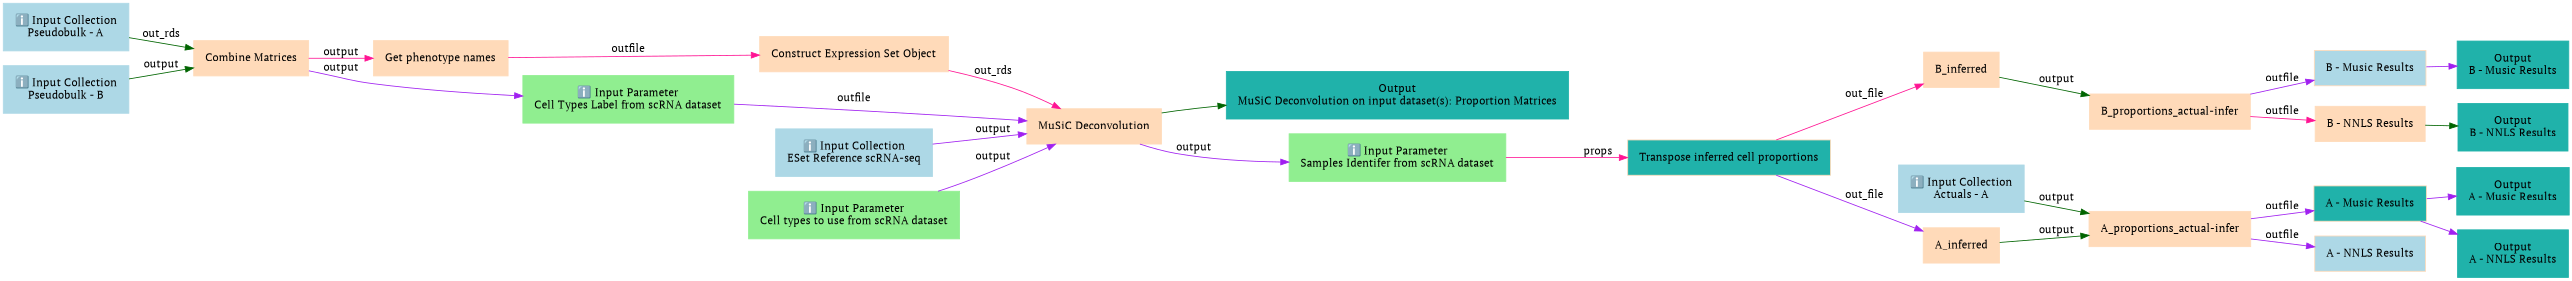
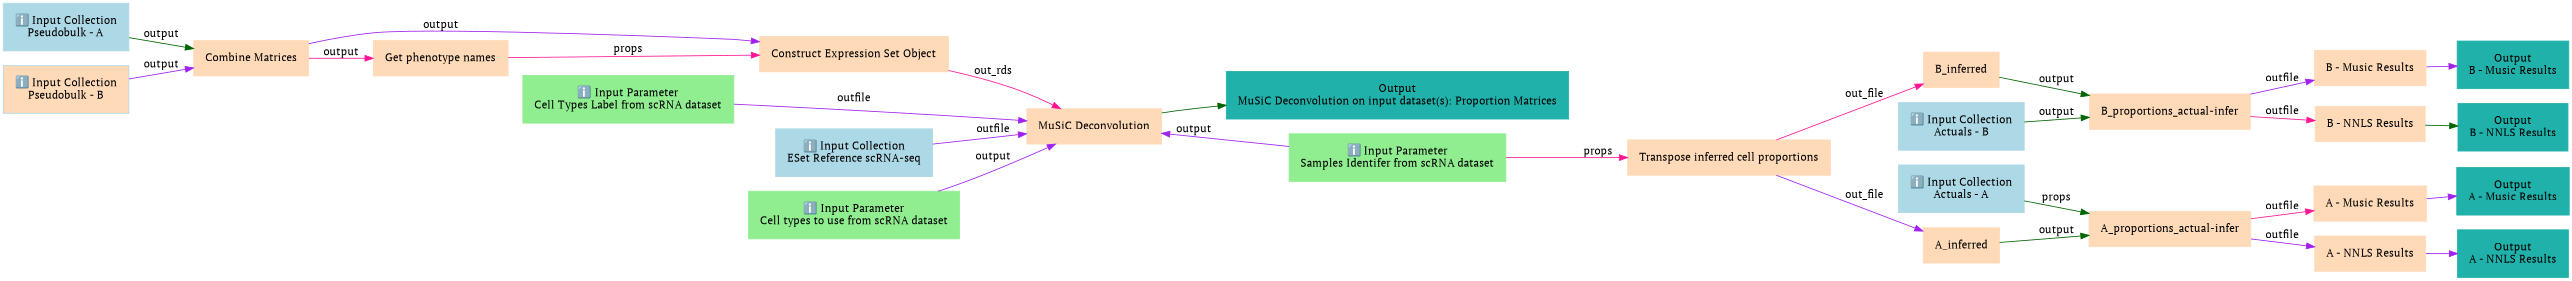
(161, 34) -> (161, 34)
(628, 49) -> (628, 49)
(2370, 68) -> (2370, 68)
(157, 74) -> (157, 74)
(411, 88) -> (529, 32)
(66, 89) -> (66, 89)
none -> (1961, 126)
(993, 129) -> (993, 129)
(1210, 158) -> (1229, 140)
(1729, 158) -> (1729, 158)
(2057, 197) -> (2057, 197)
(2370, 204) -> (2370, 204)
(2278, 215) -> (2278, 215)
(2435, 226) -> (2438, 254)
(2370, 254) -> (2370, 254)
